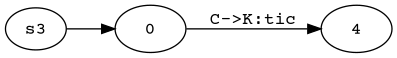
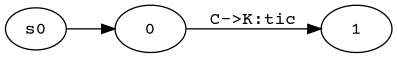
(36, 29) -> (36, 29)
(357, 29) -> (357, 29)
